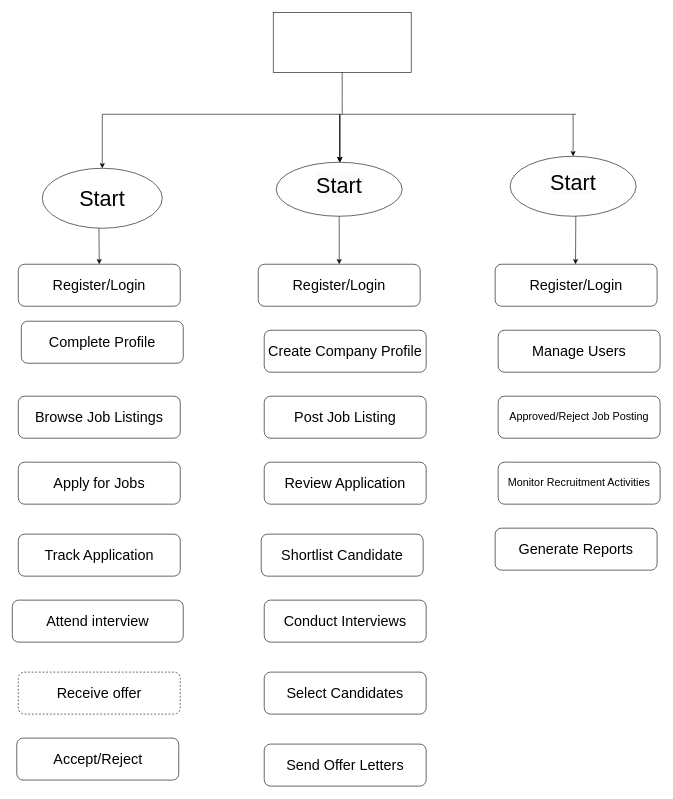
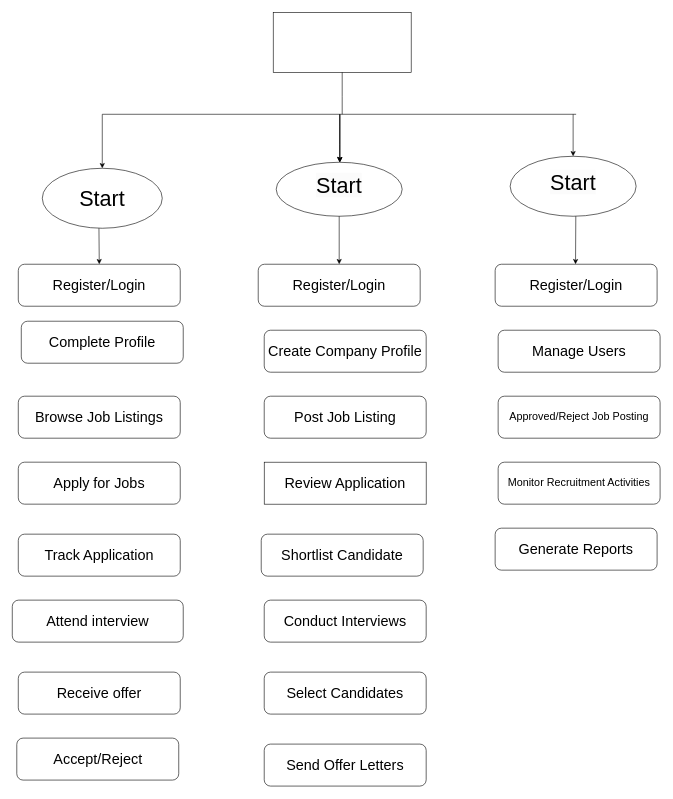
(345, 483) -> (345, 483)
(99, 693) -> (99, 693)
